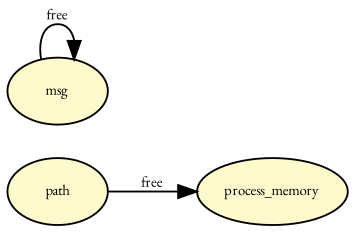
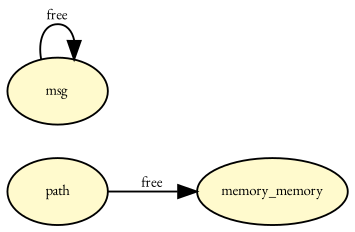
(272, 192) -> (272, 192)
